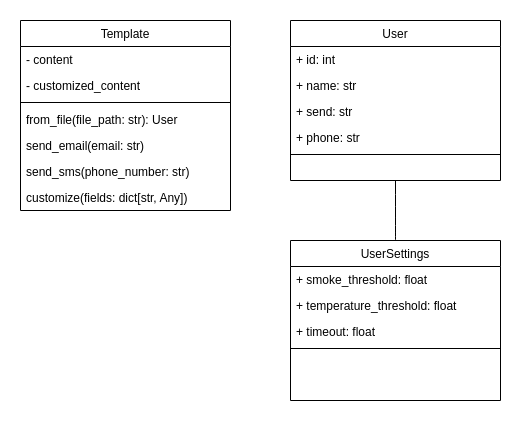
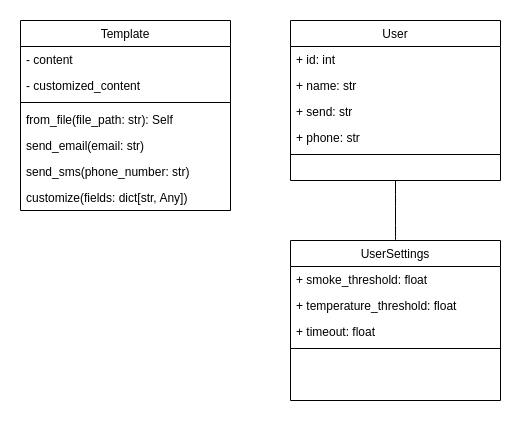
(118, 120) -> (116, 120)
